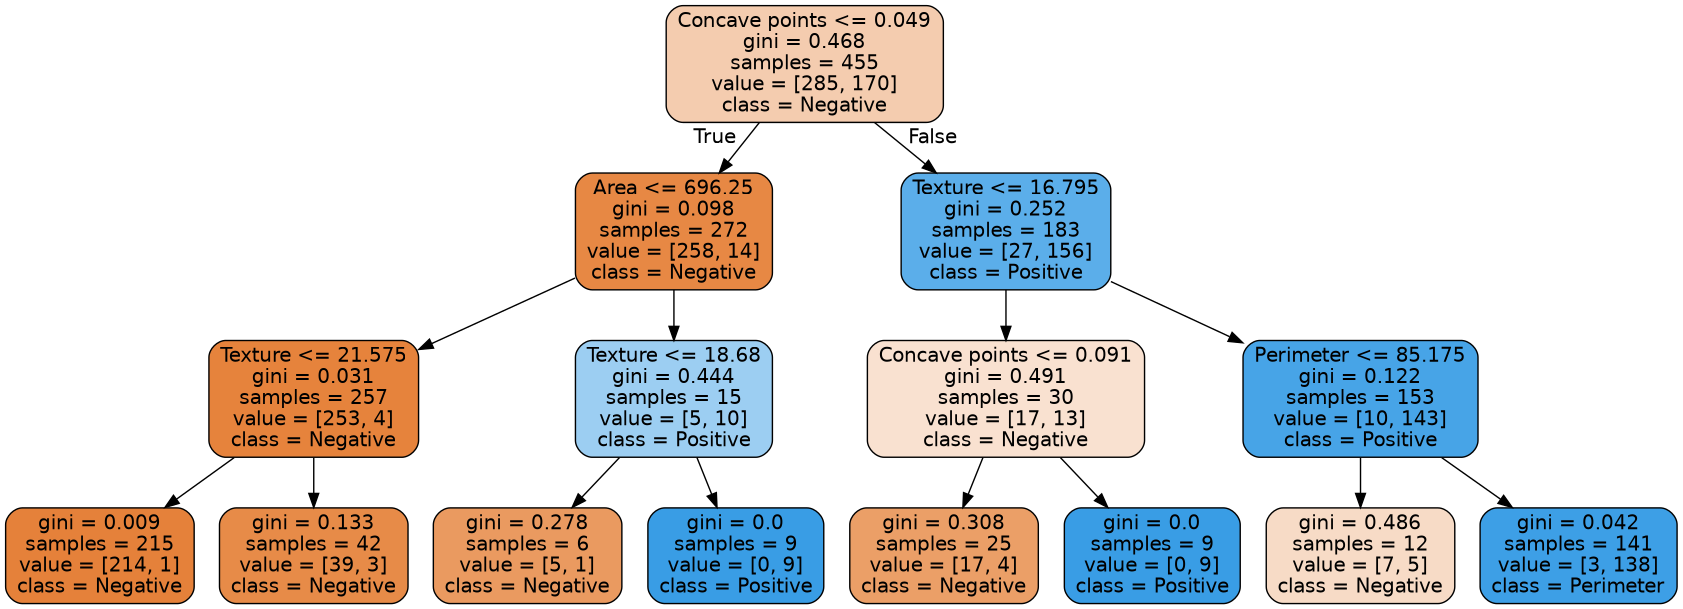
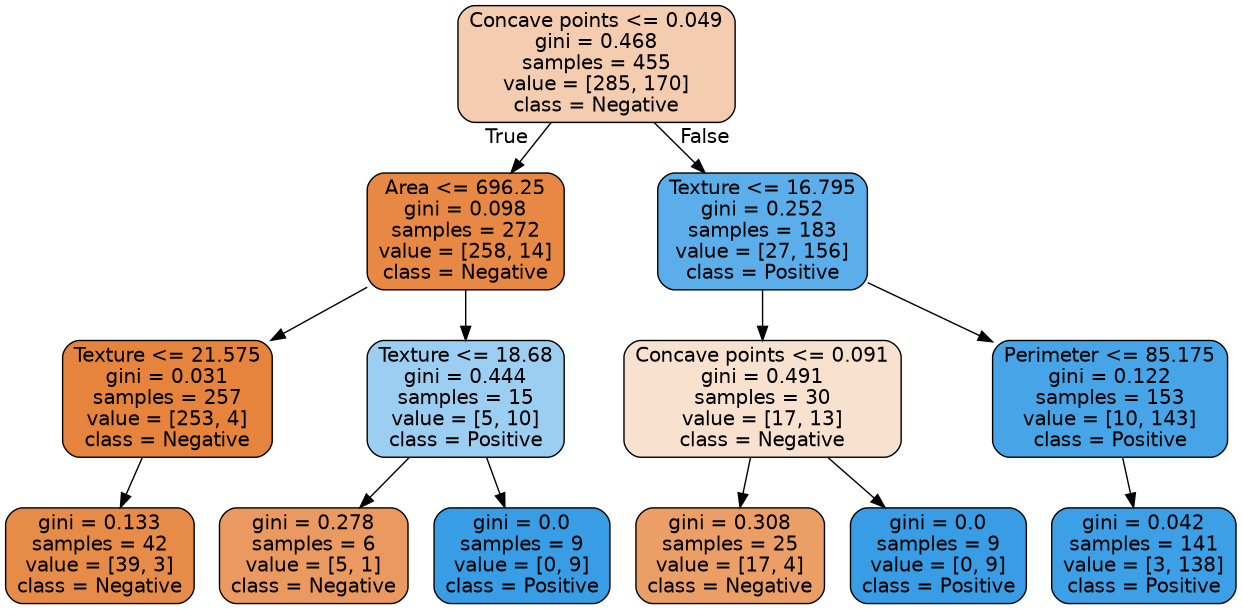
(100, 556) -> none
(1361, 556) -> none
(1579, 556) -> (1144, 556)
